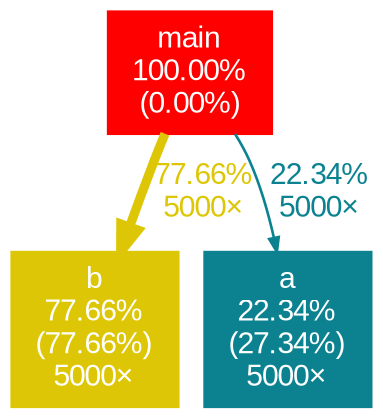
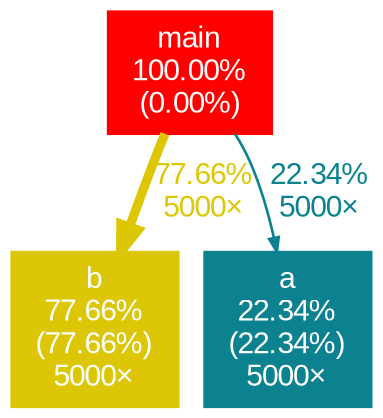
(288, 329) -> (288, 329)
